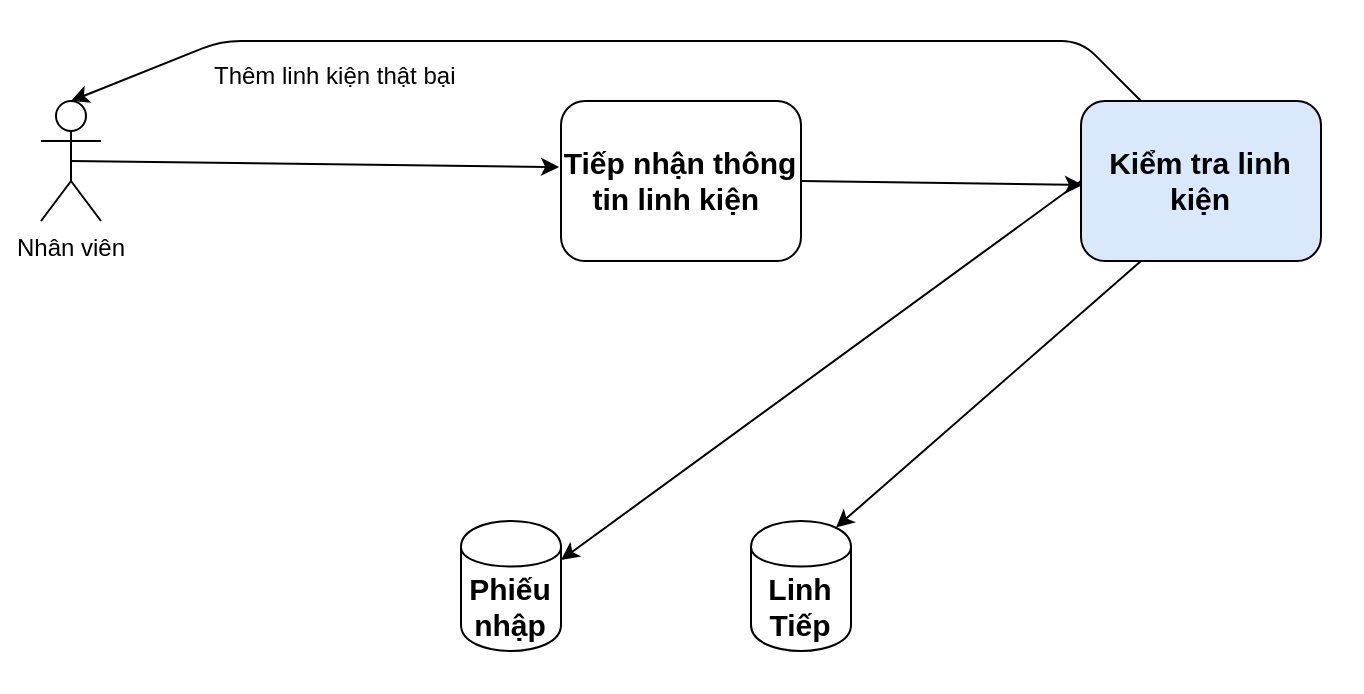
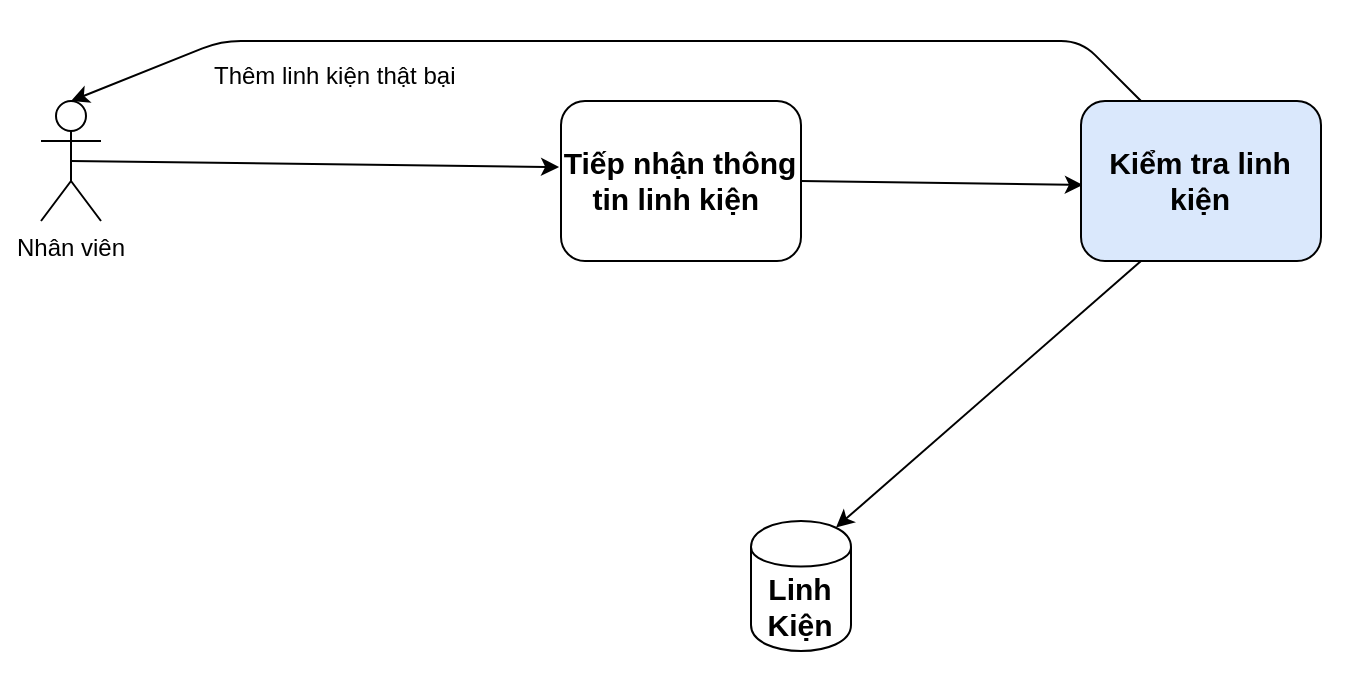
(819, 372) -> none
(511, 586) -> none
(801, 607) -> (801, 607)
